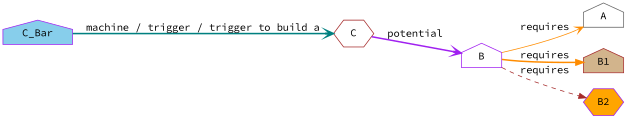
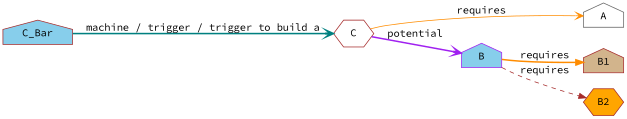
(38, 34) -> (38, 34)
(540, 43) -> (473, 18)
(482, 57) -> (482, 57)
(604, 102) -> (604, 102)
